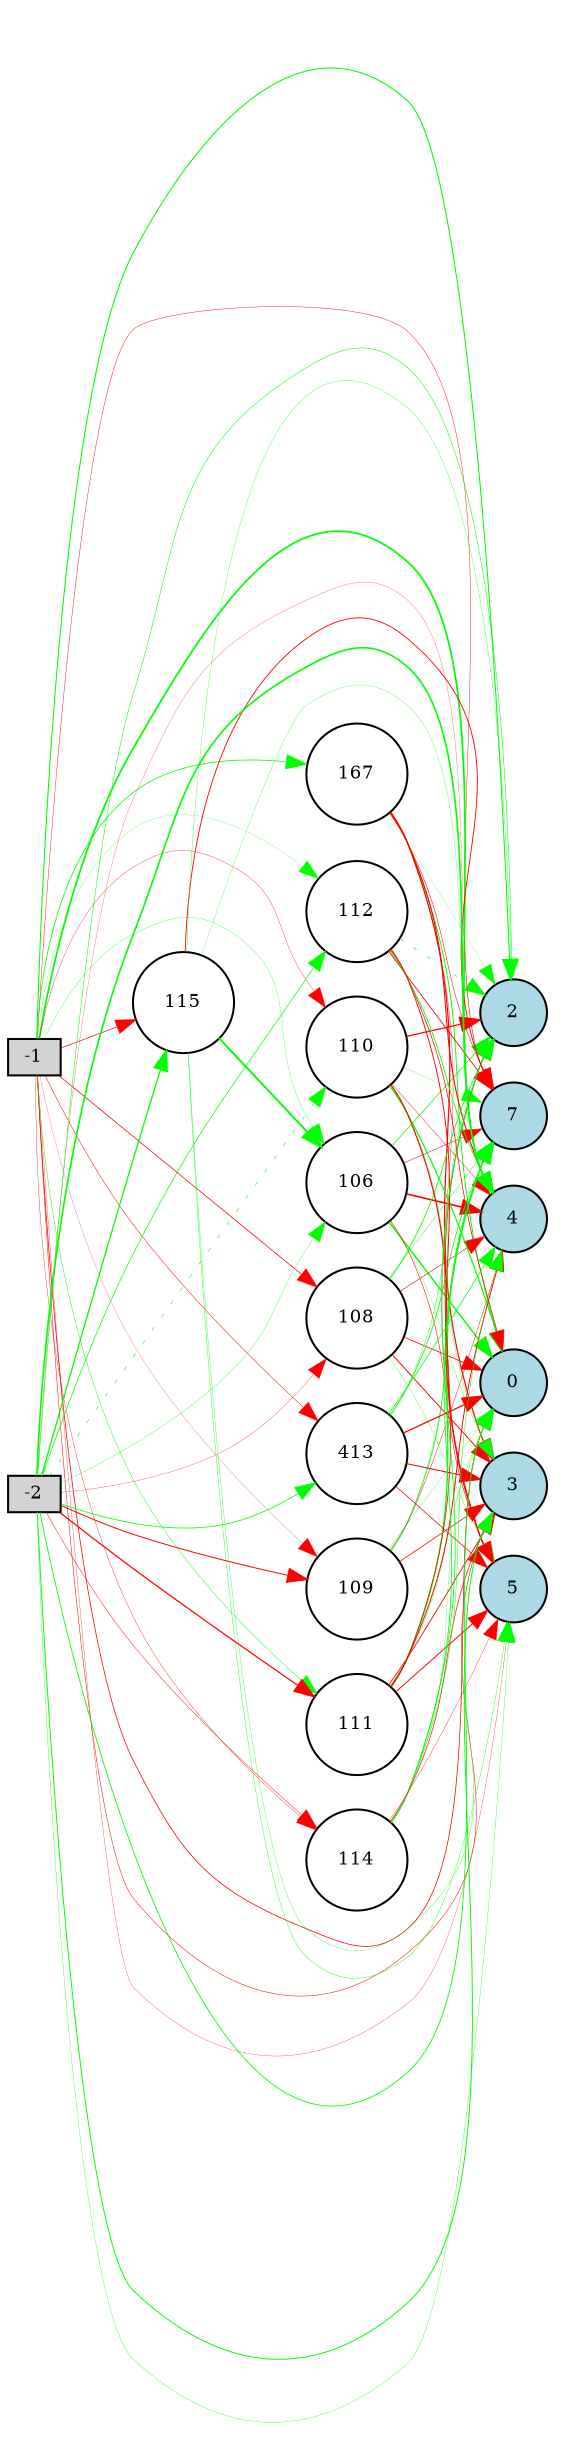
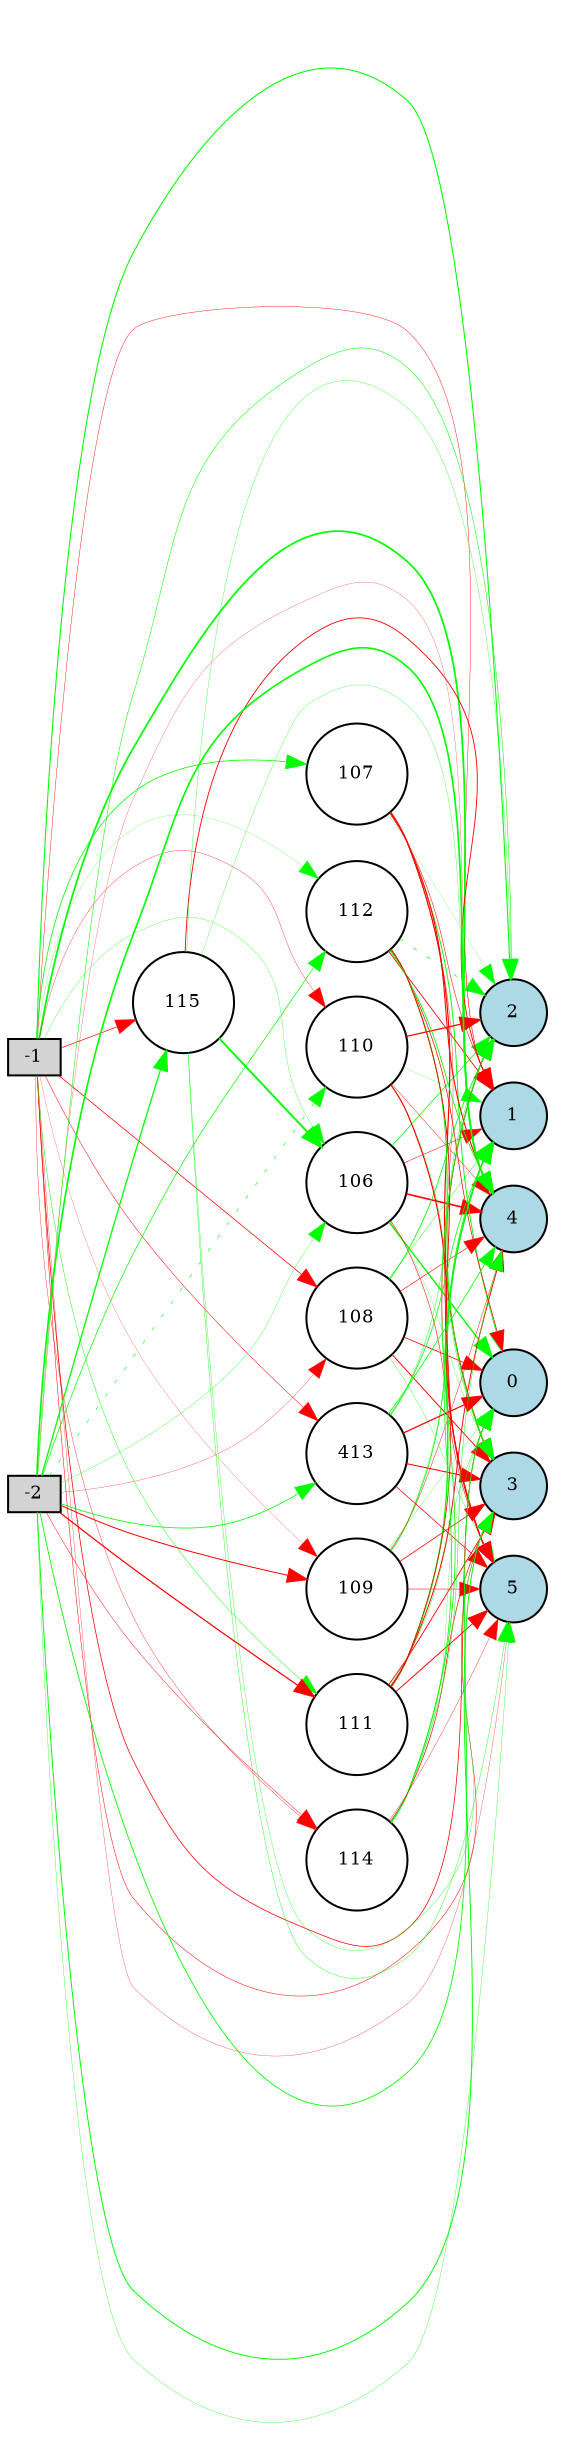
(357, 774) -> (357, 774)
(514, 1116) -> (514, 1116)
none -> (447, 1192)
(450, 1205) -> none
none -> (433, 1589)
